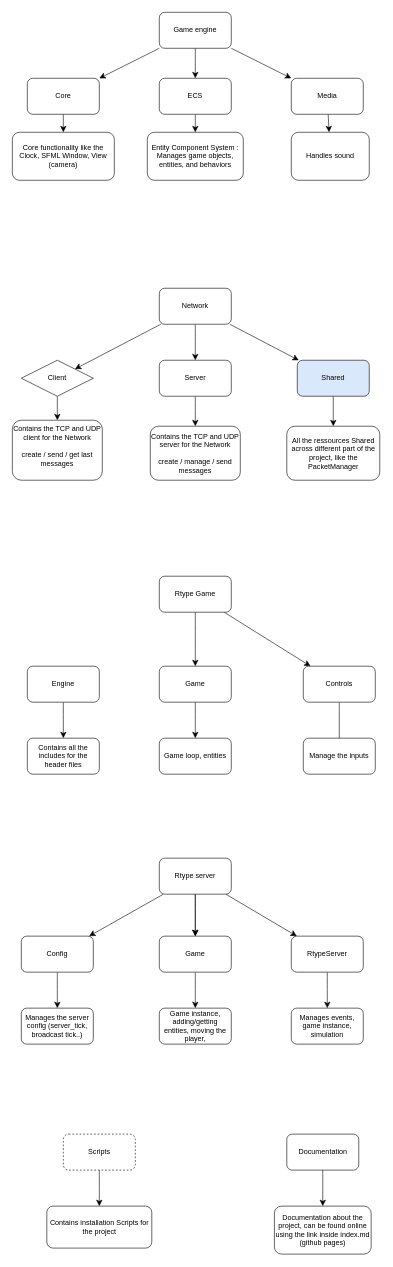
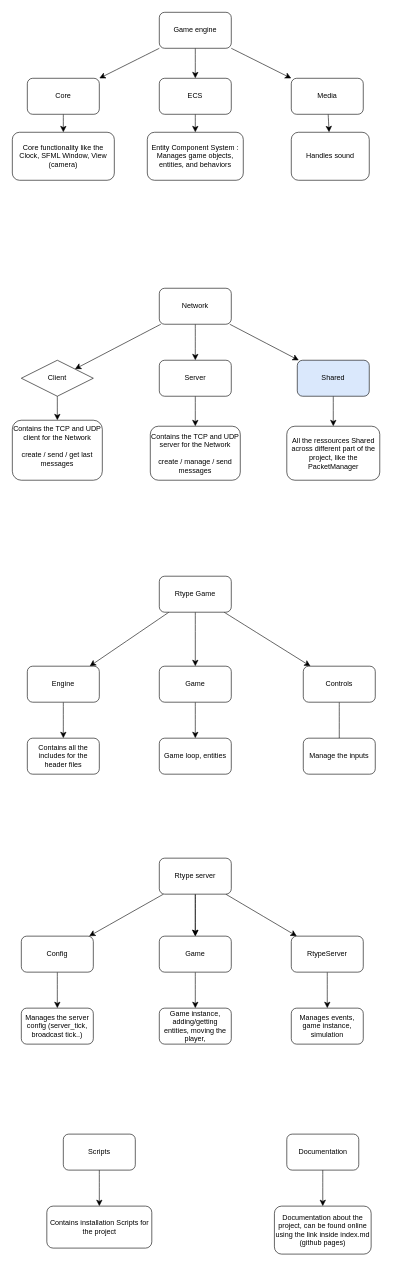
none -> (130, 639)
(99, 1152) -> (99, 1152)
